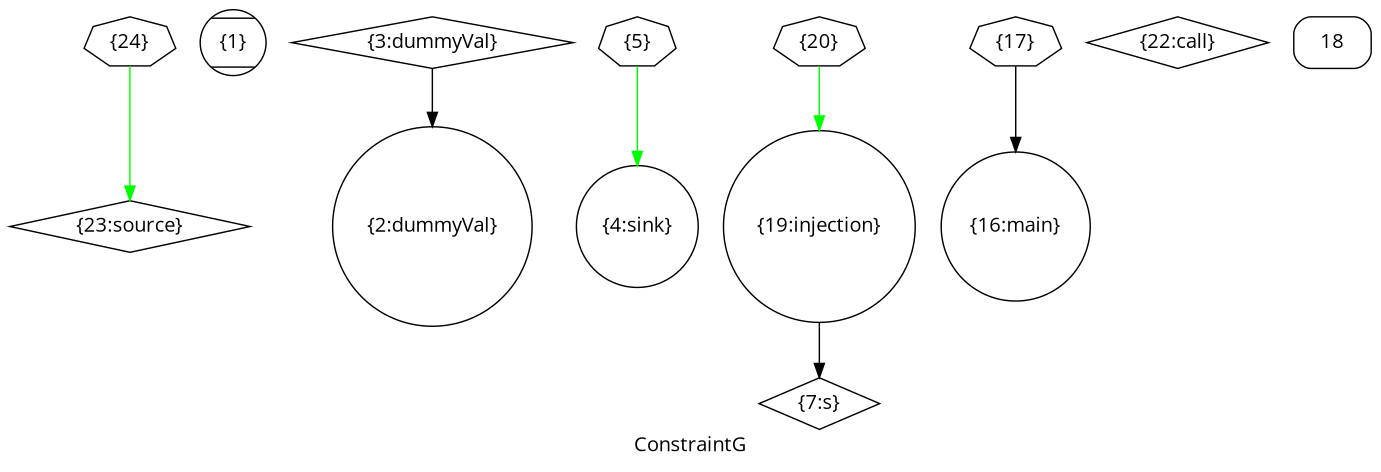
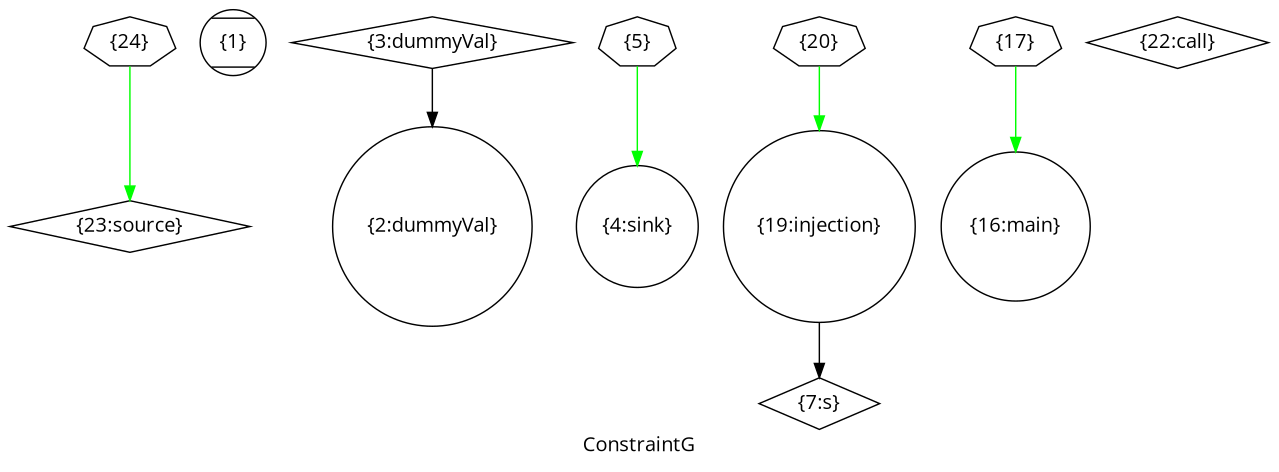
(1332, 43) -> none
(1016, 102) -> (1016, 102)
